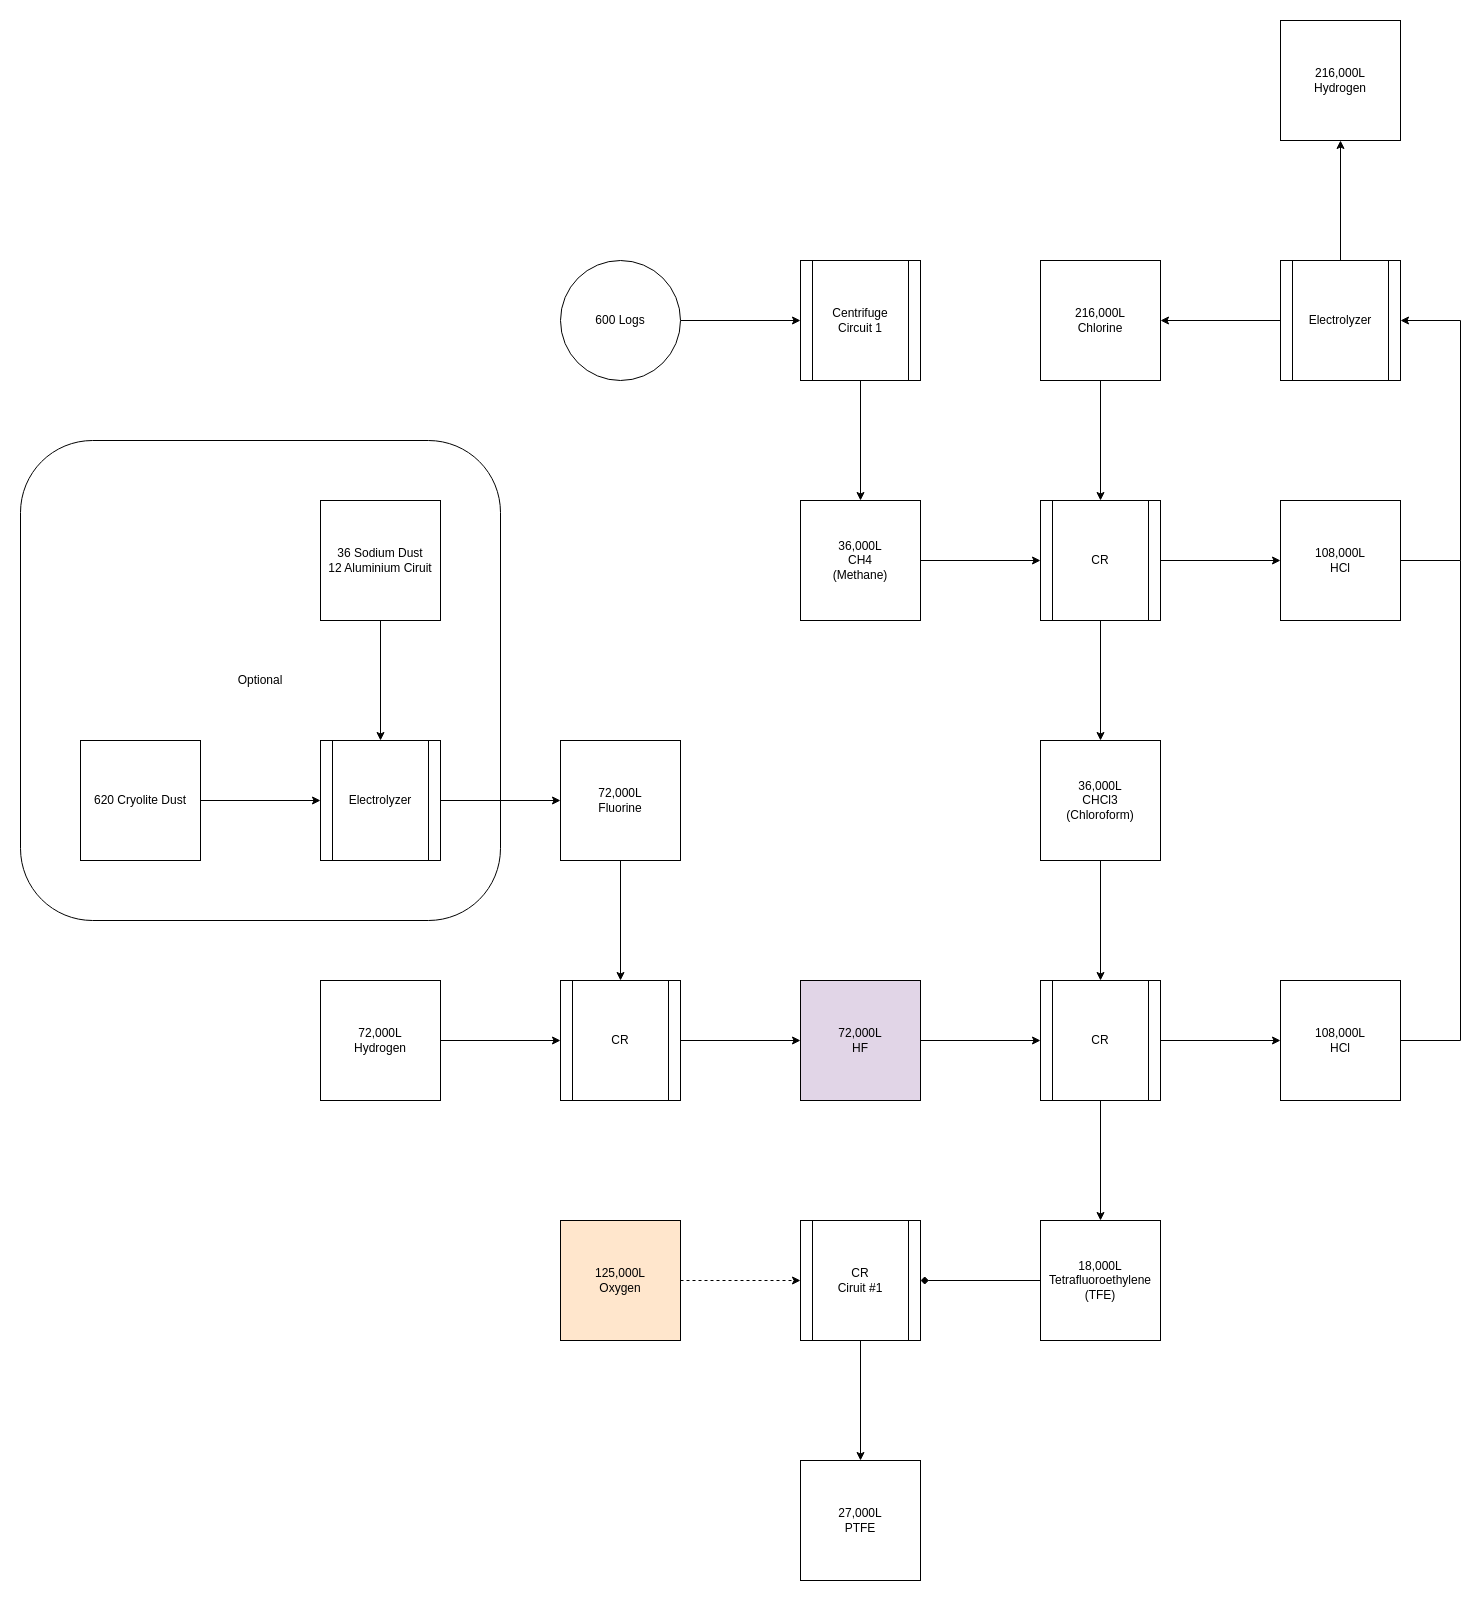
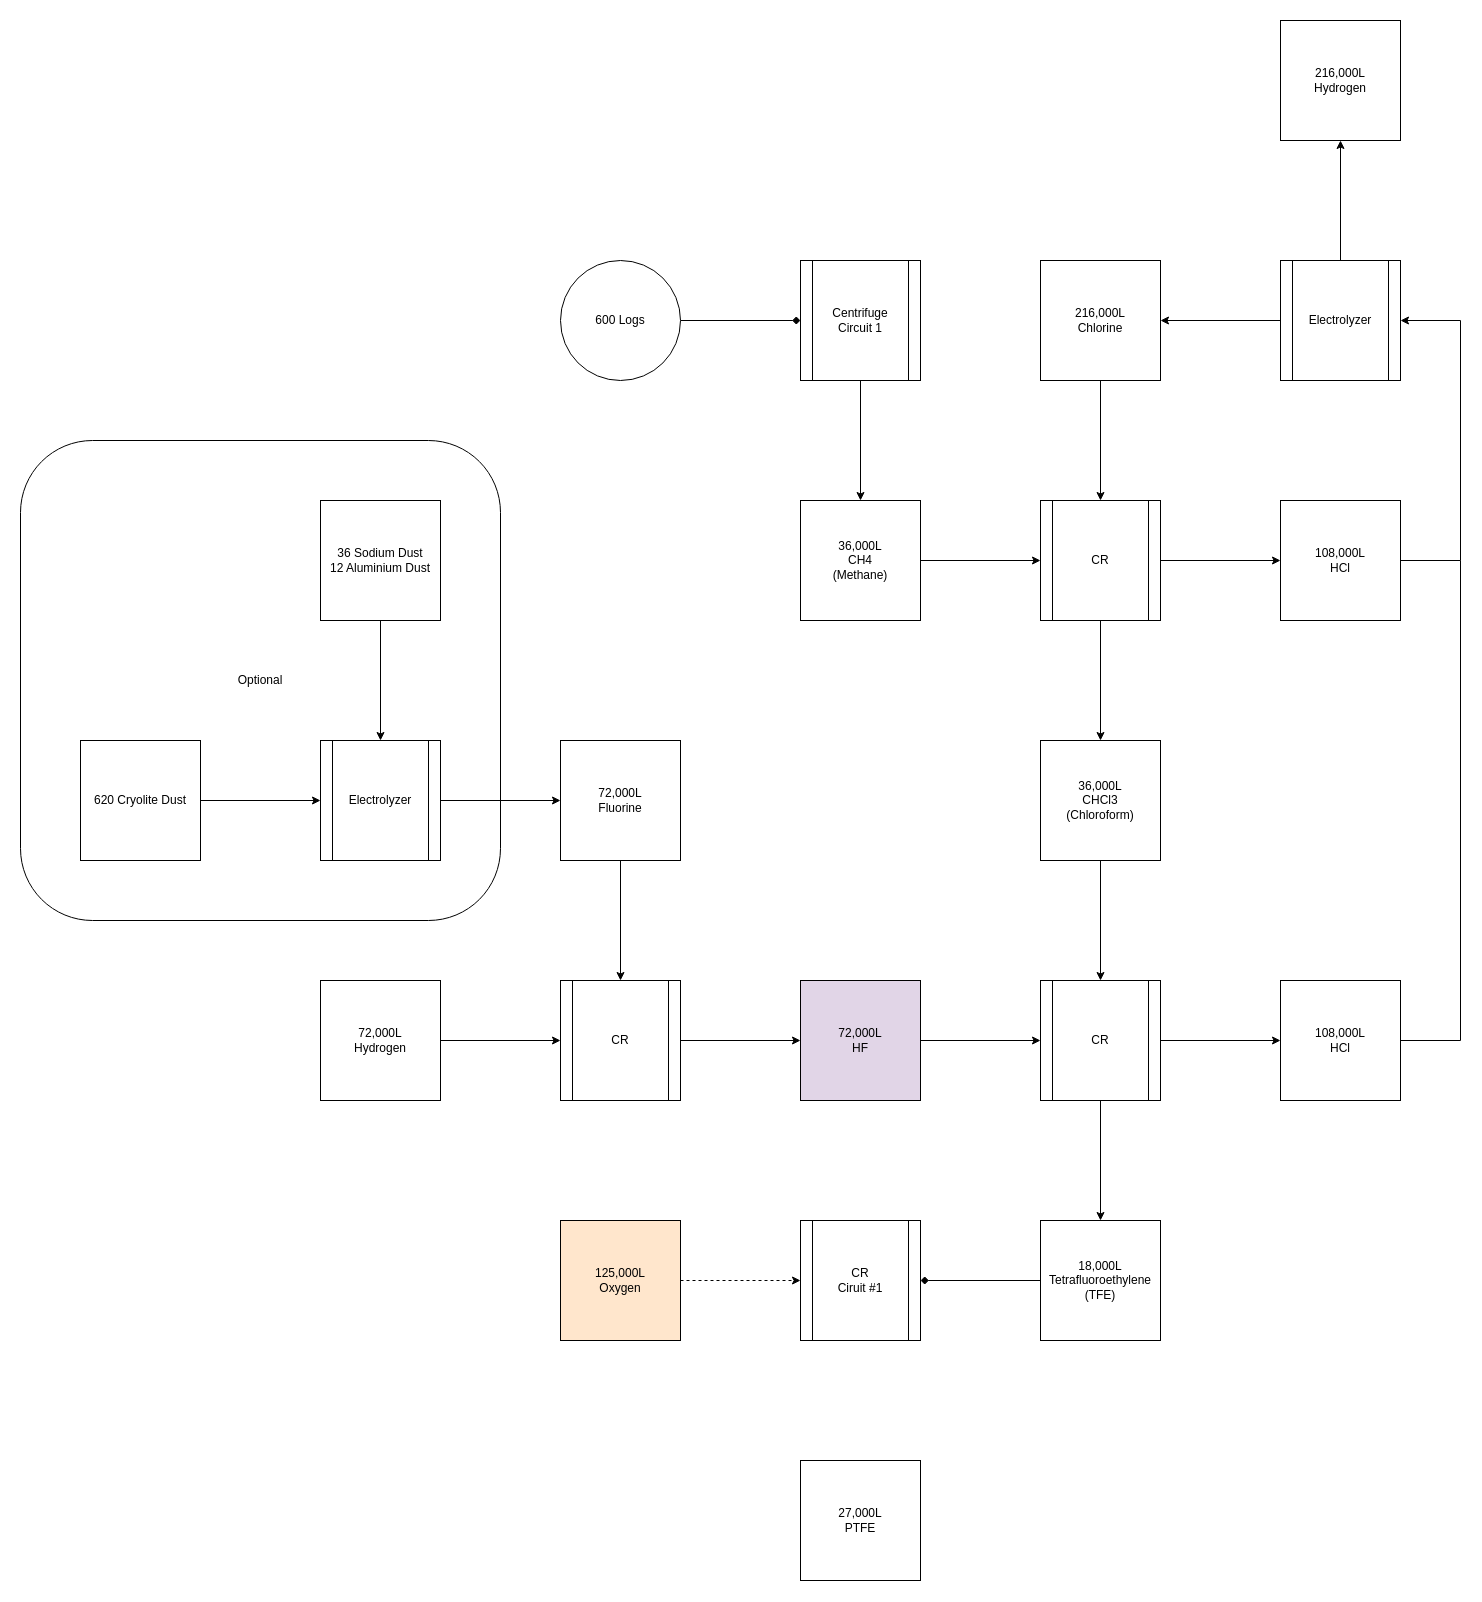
(792, 321) -> (792, 321)
(381, 561) -> (381, 561)
(861, 1397) -> none
